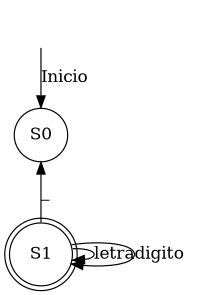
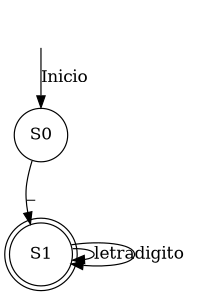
(41, 198) -> (26, 186)
